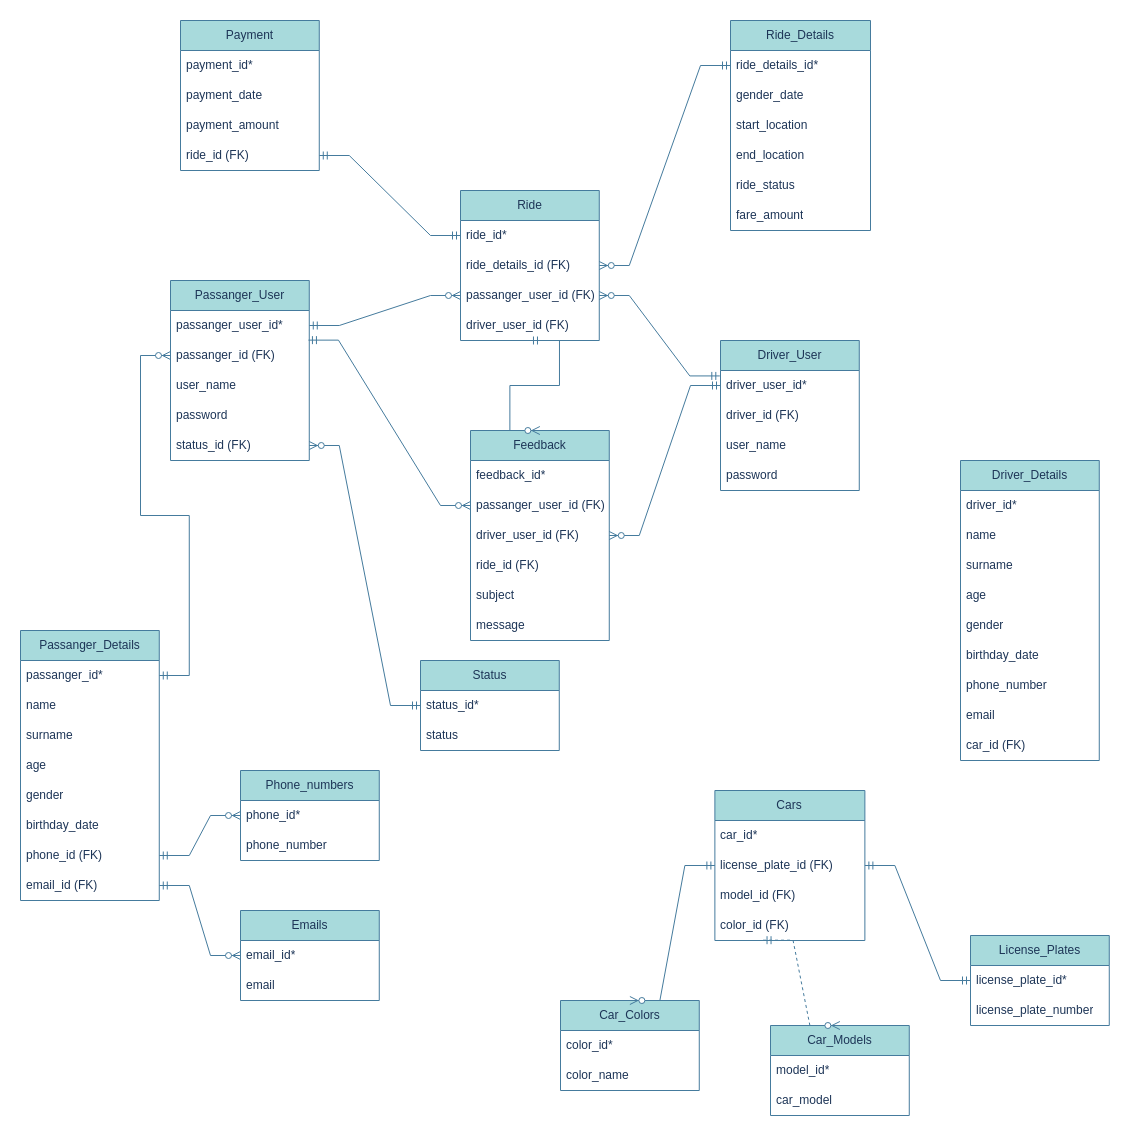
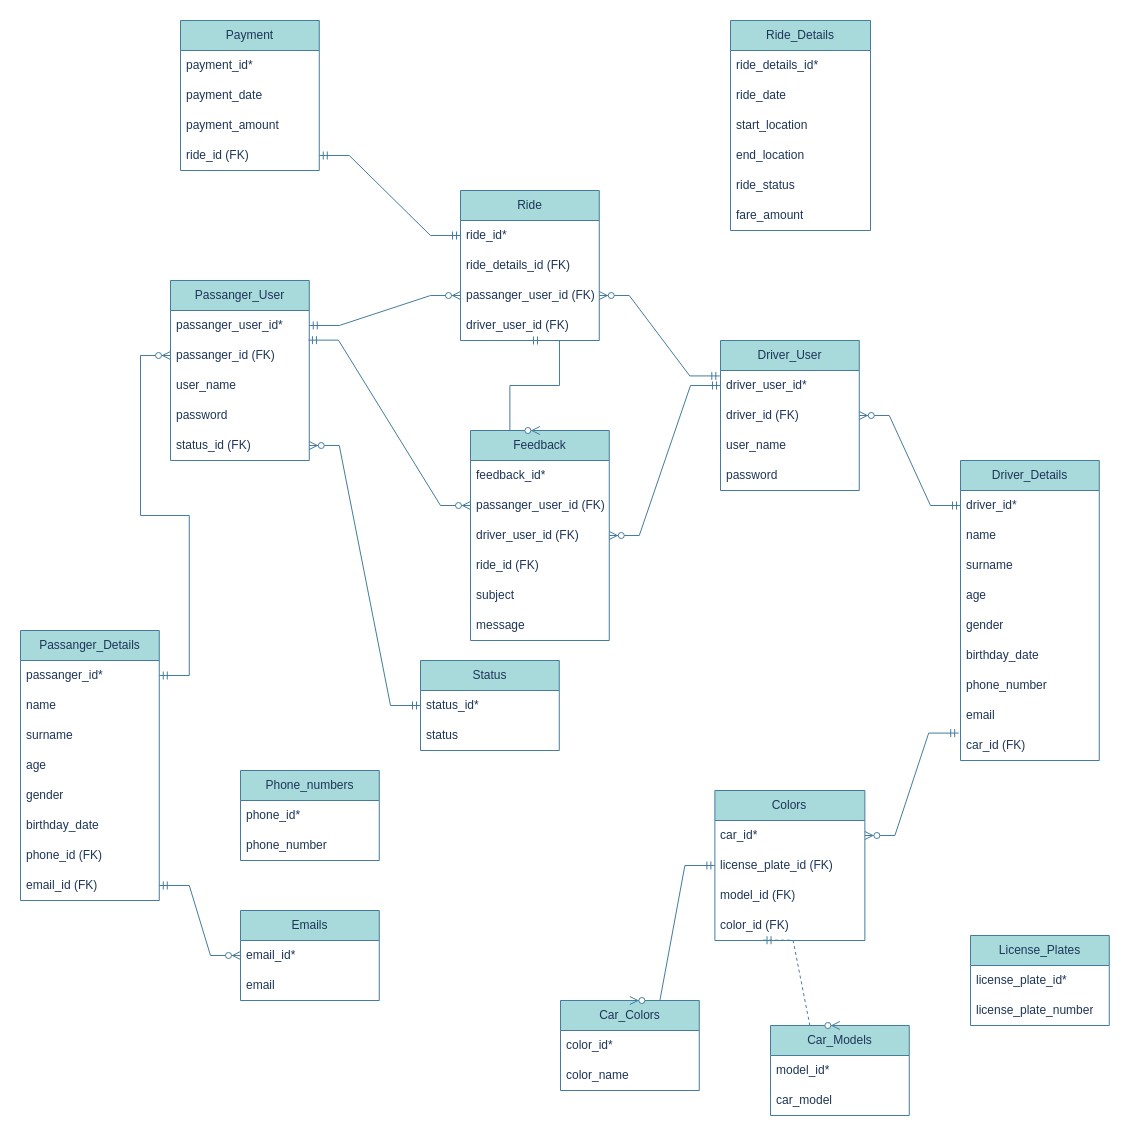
(773, 96) -> (765, 96)
(665, 166) -> none
none -> (910, 461)
none -> (912, 784)
(790, 806) -> (790, 806)
(200, 836) -> none
(918, 923) -> none
